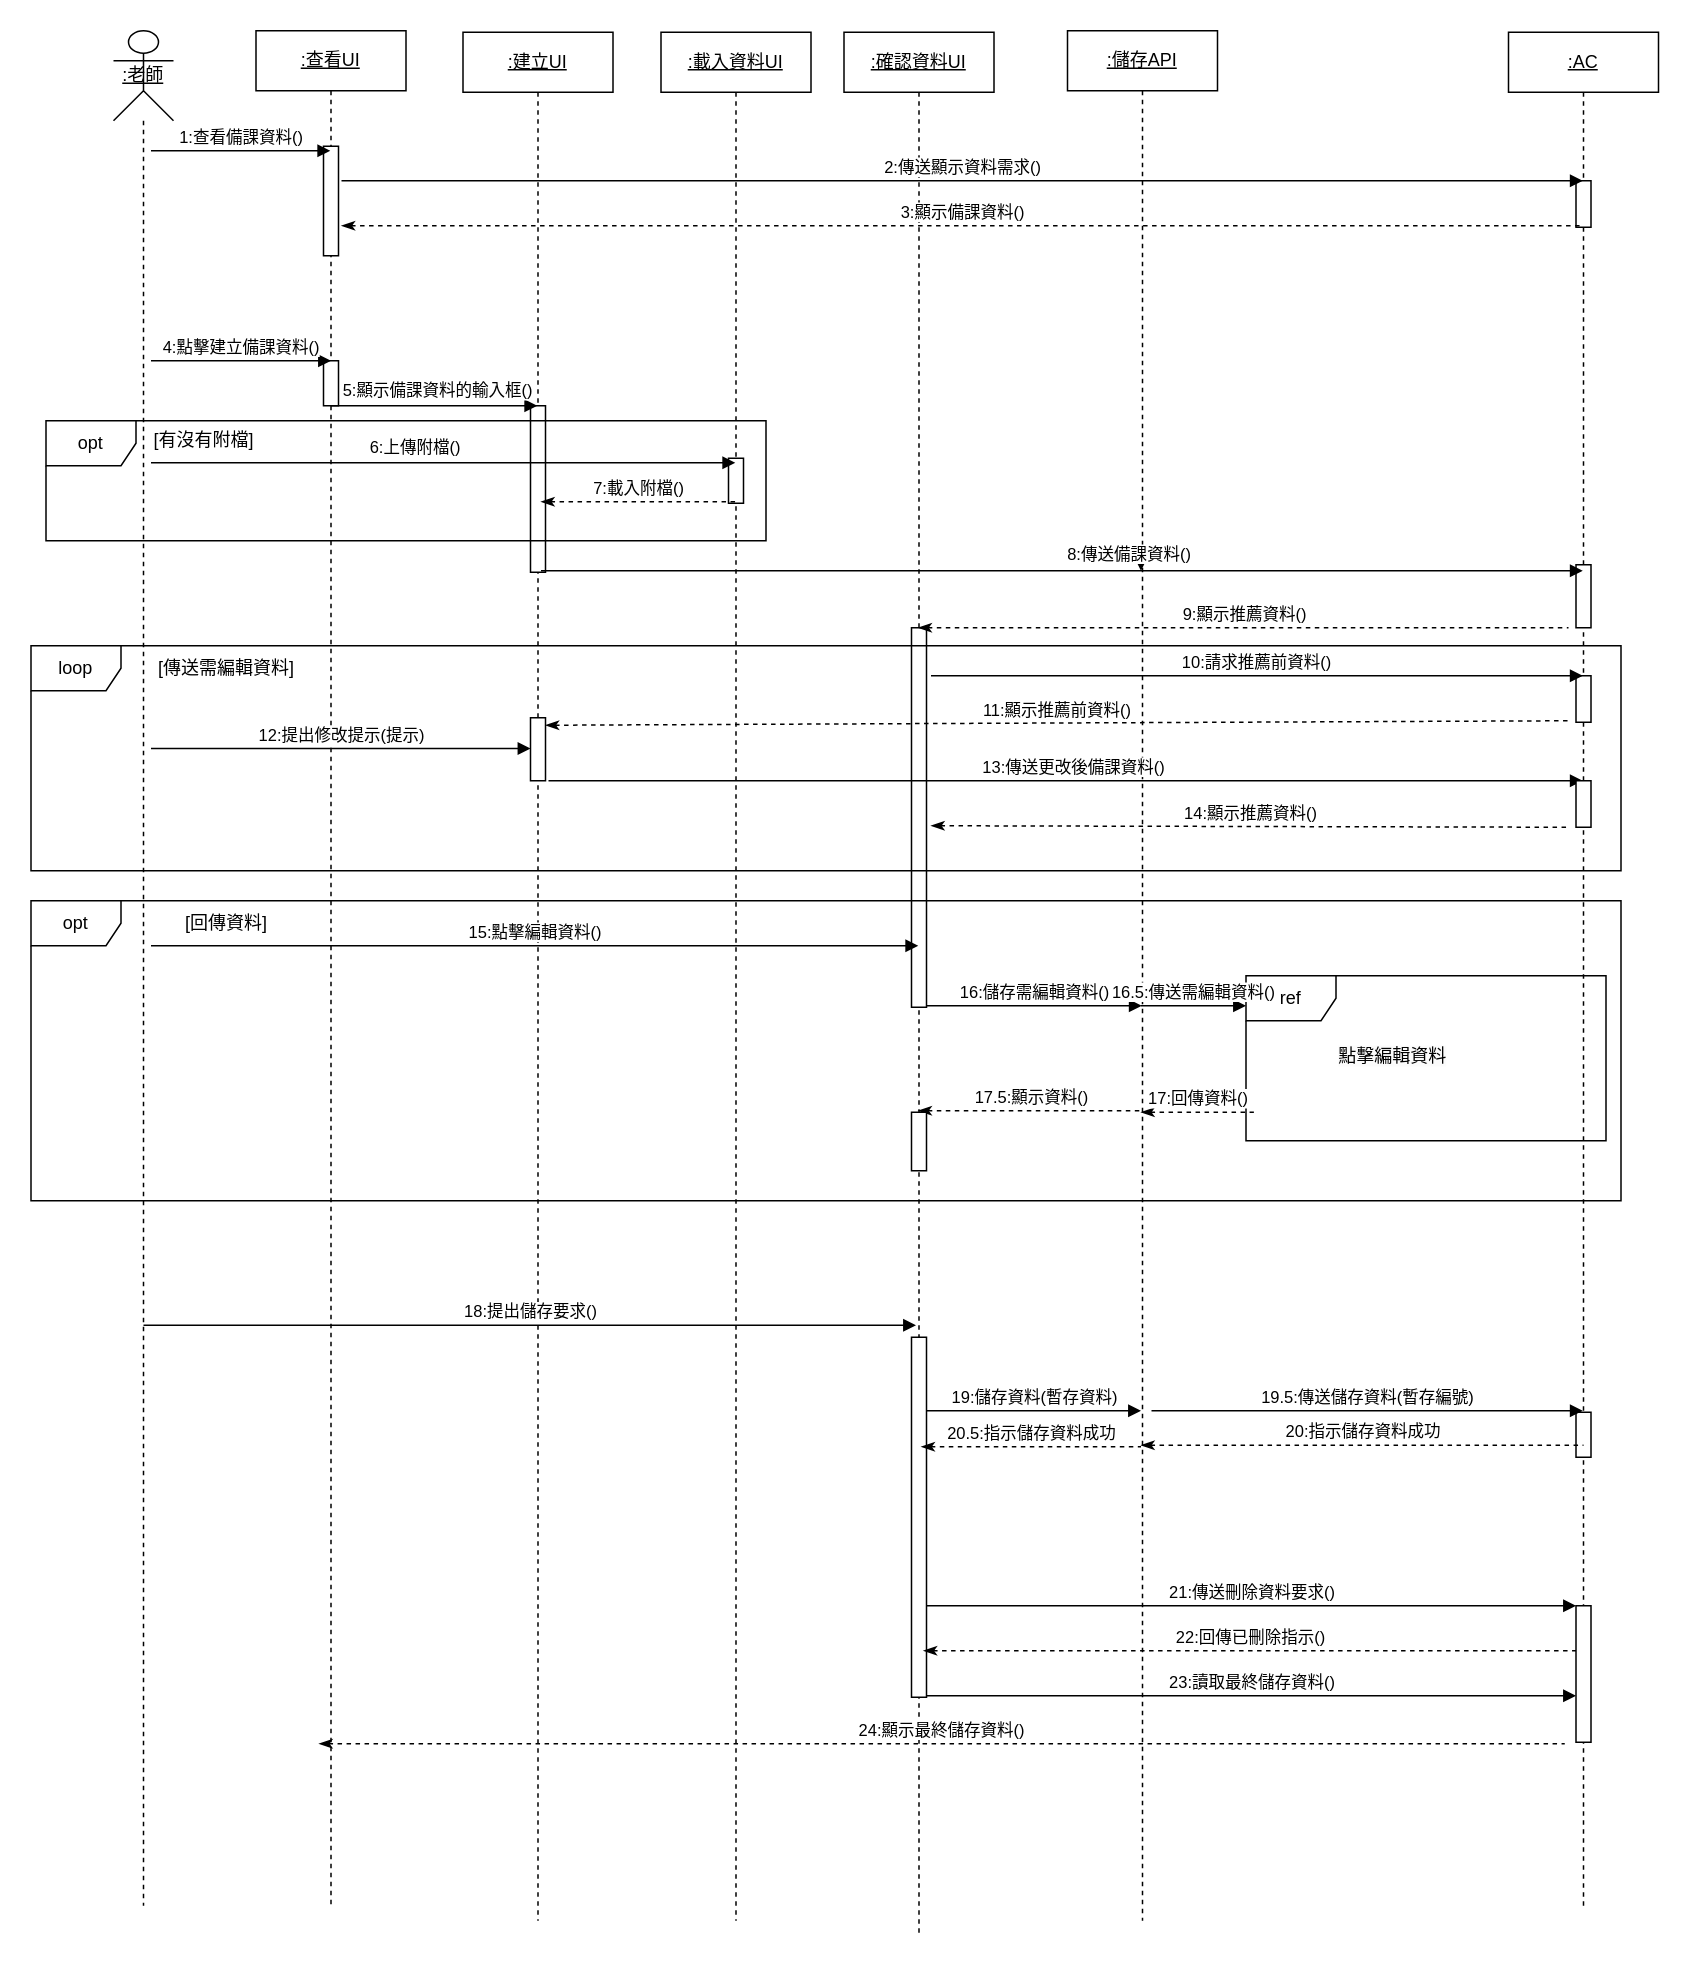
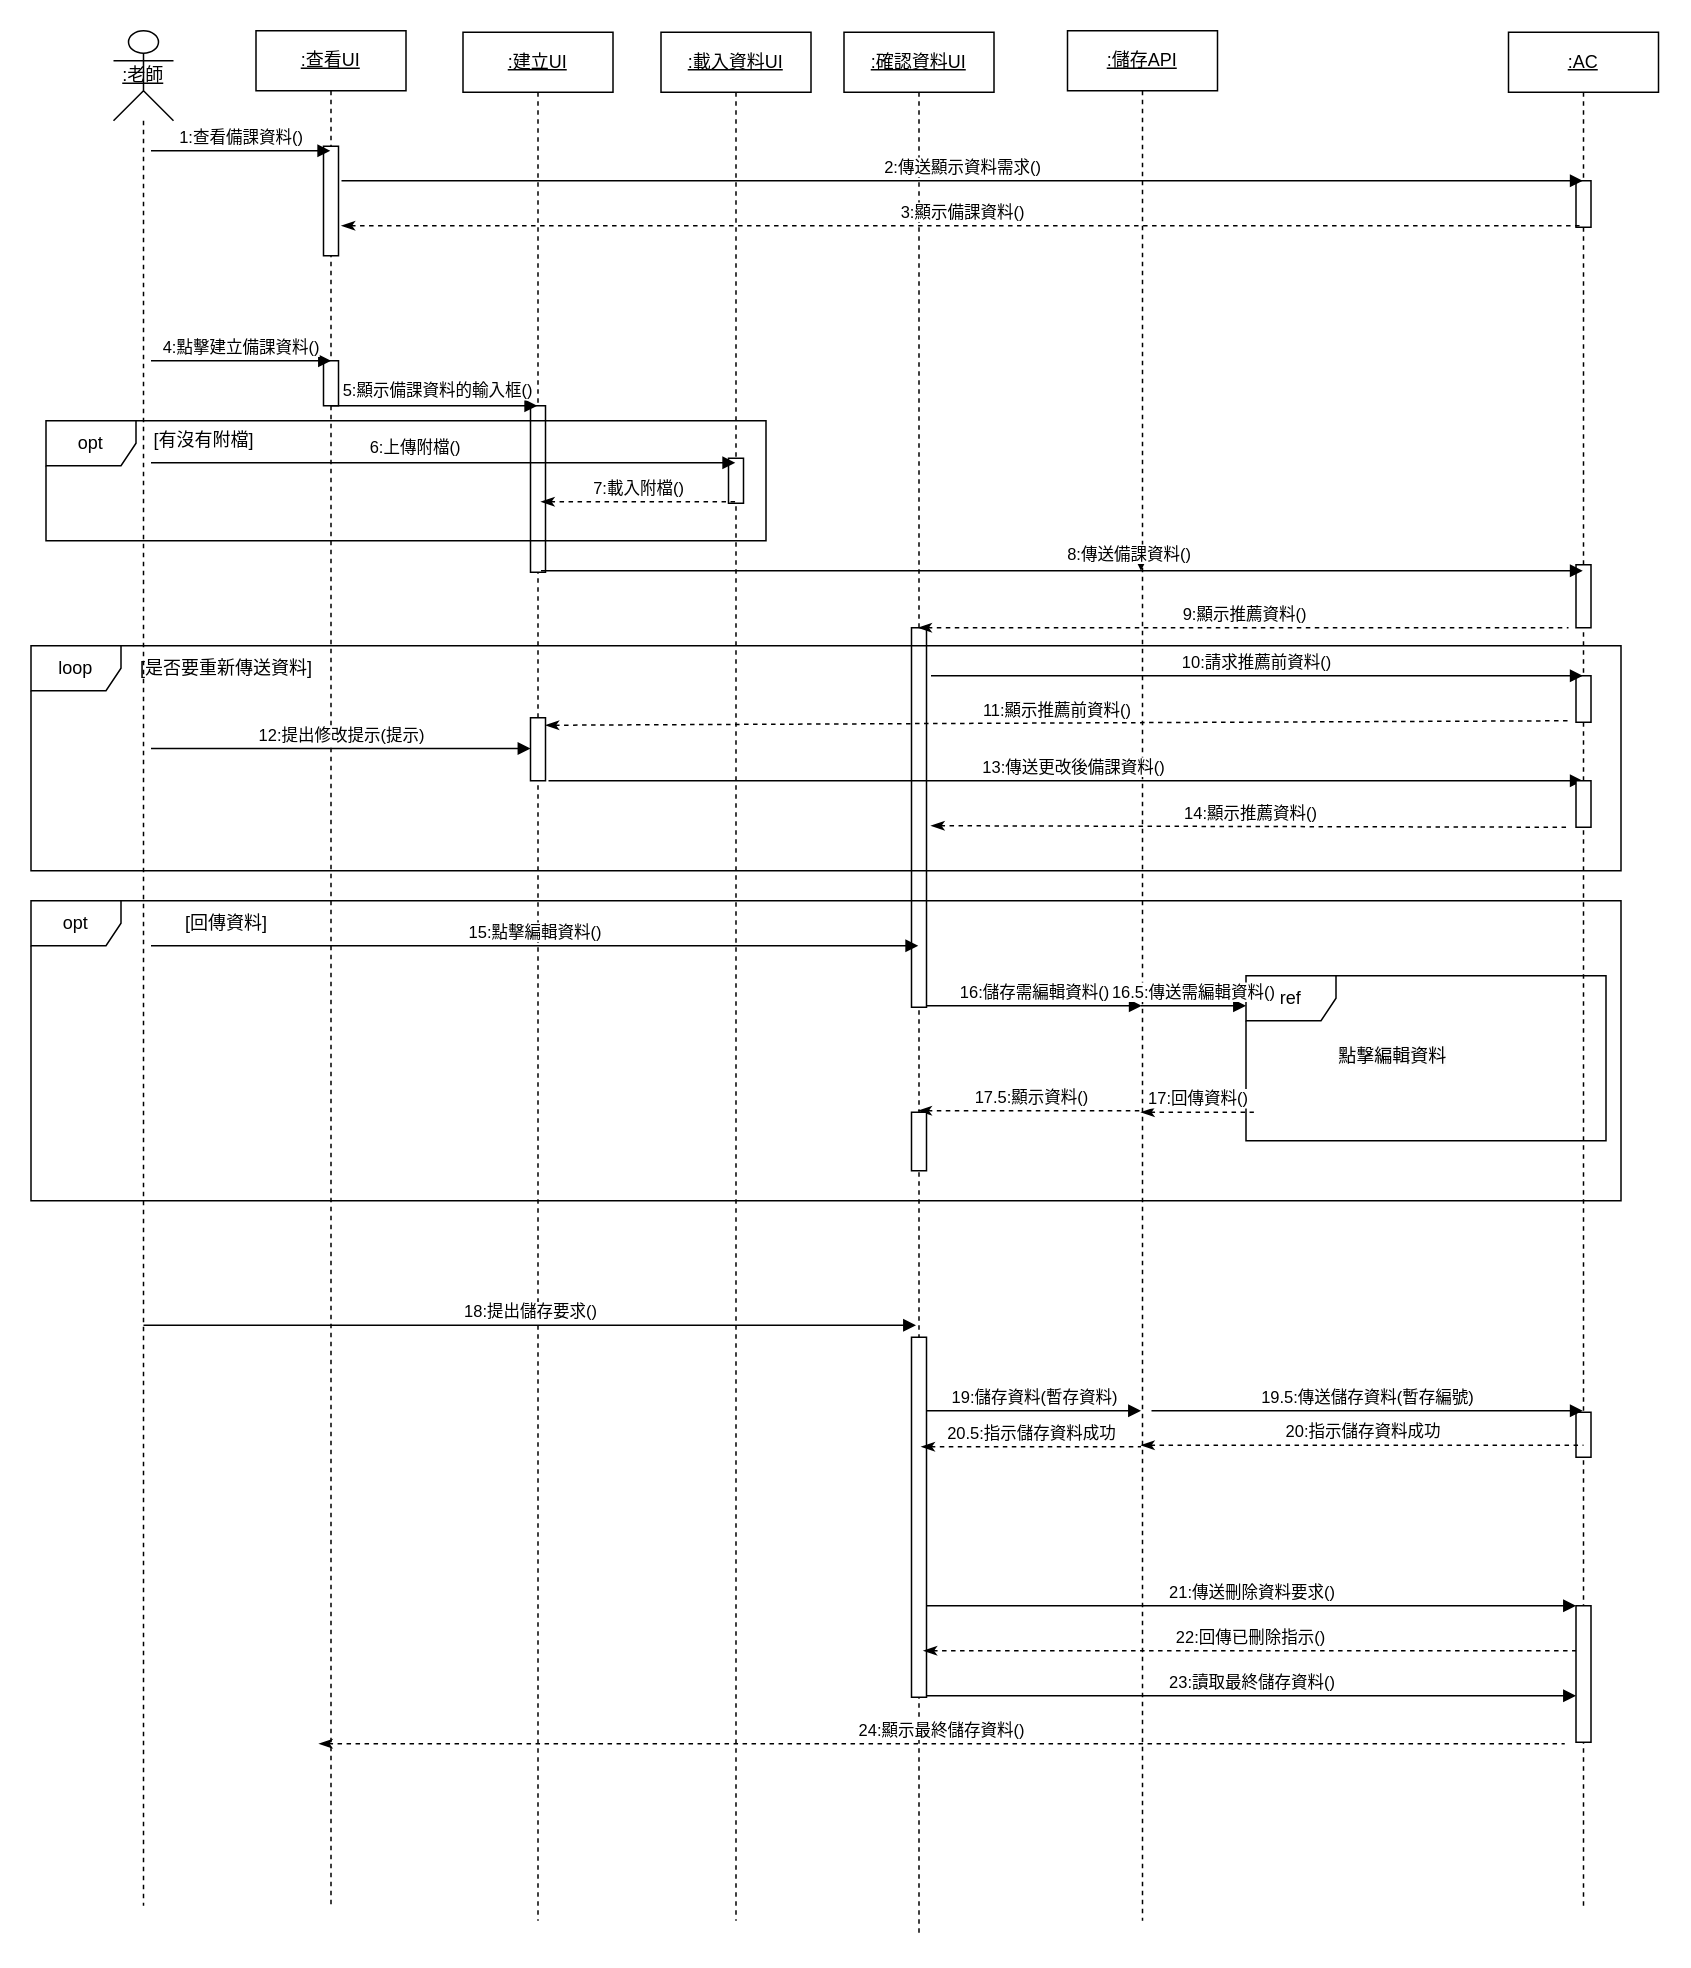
(227, 668) -> (227, 668)
